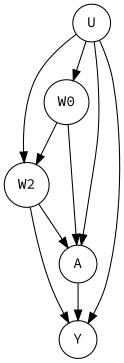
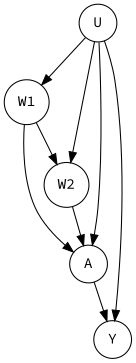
(67, 102) -> (27, 102)
(43, 262) -> none
